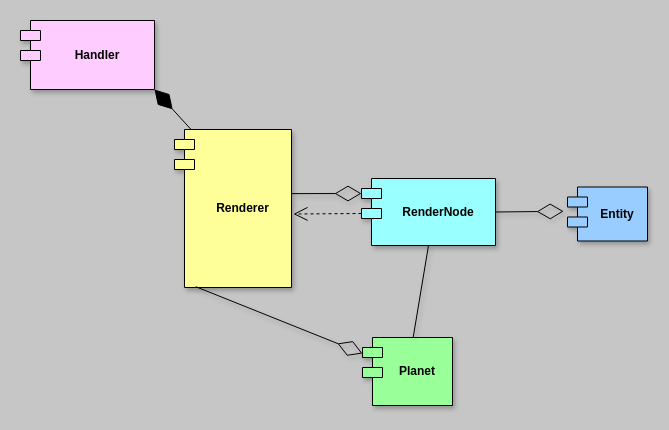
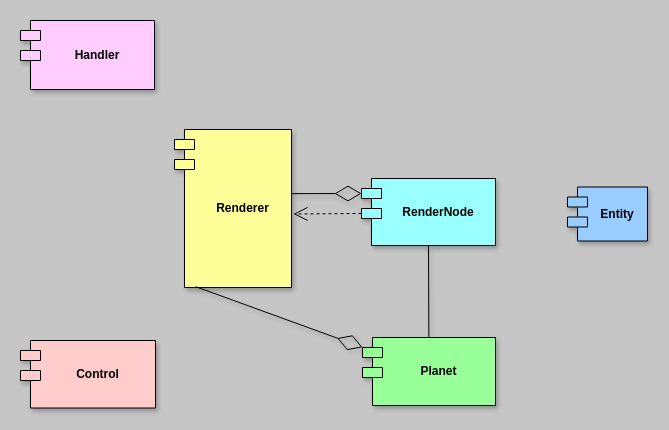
(182, 119) -> none
(517, 212) -> none
(408, 372) -> (429, 372)
none -> (88, 374)
